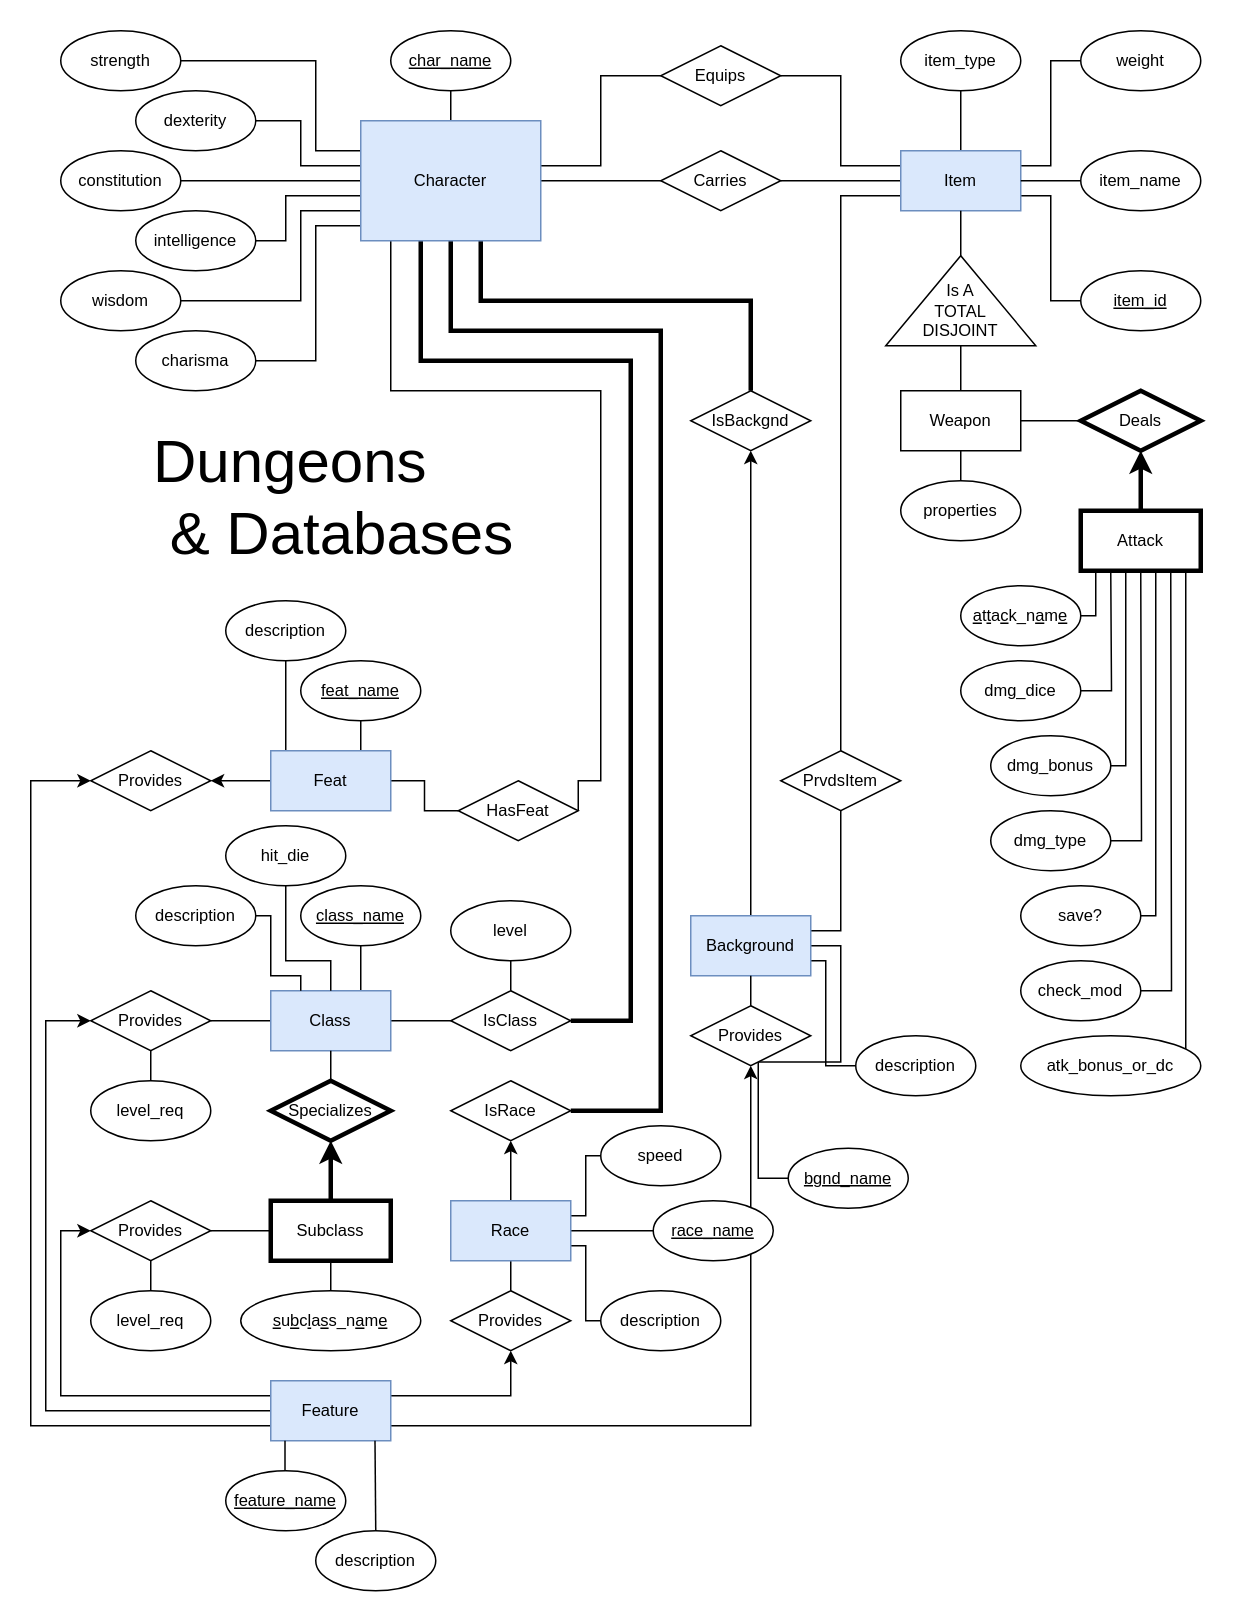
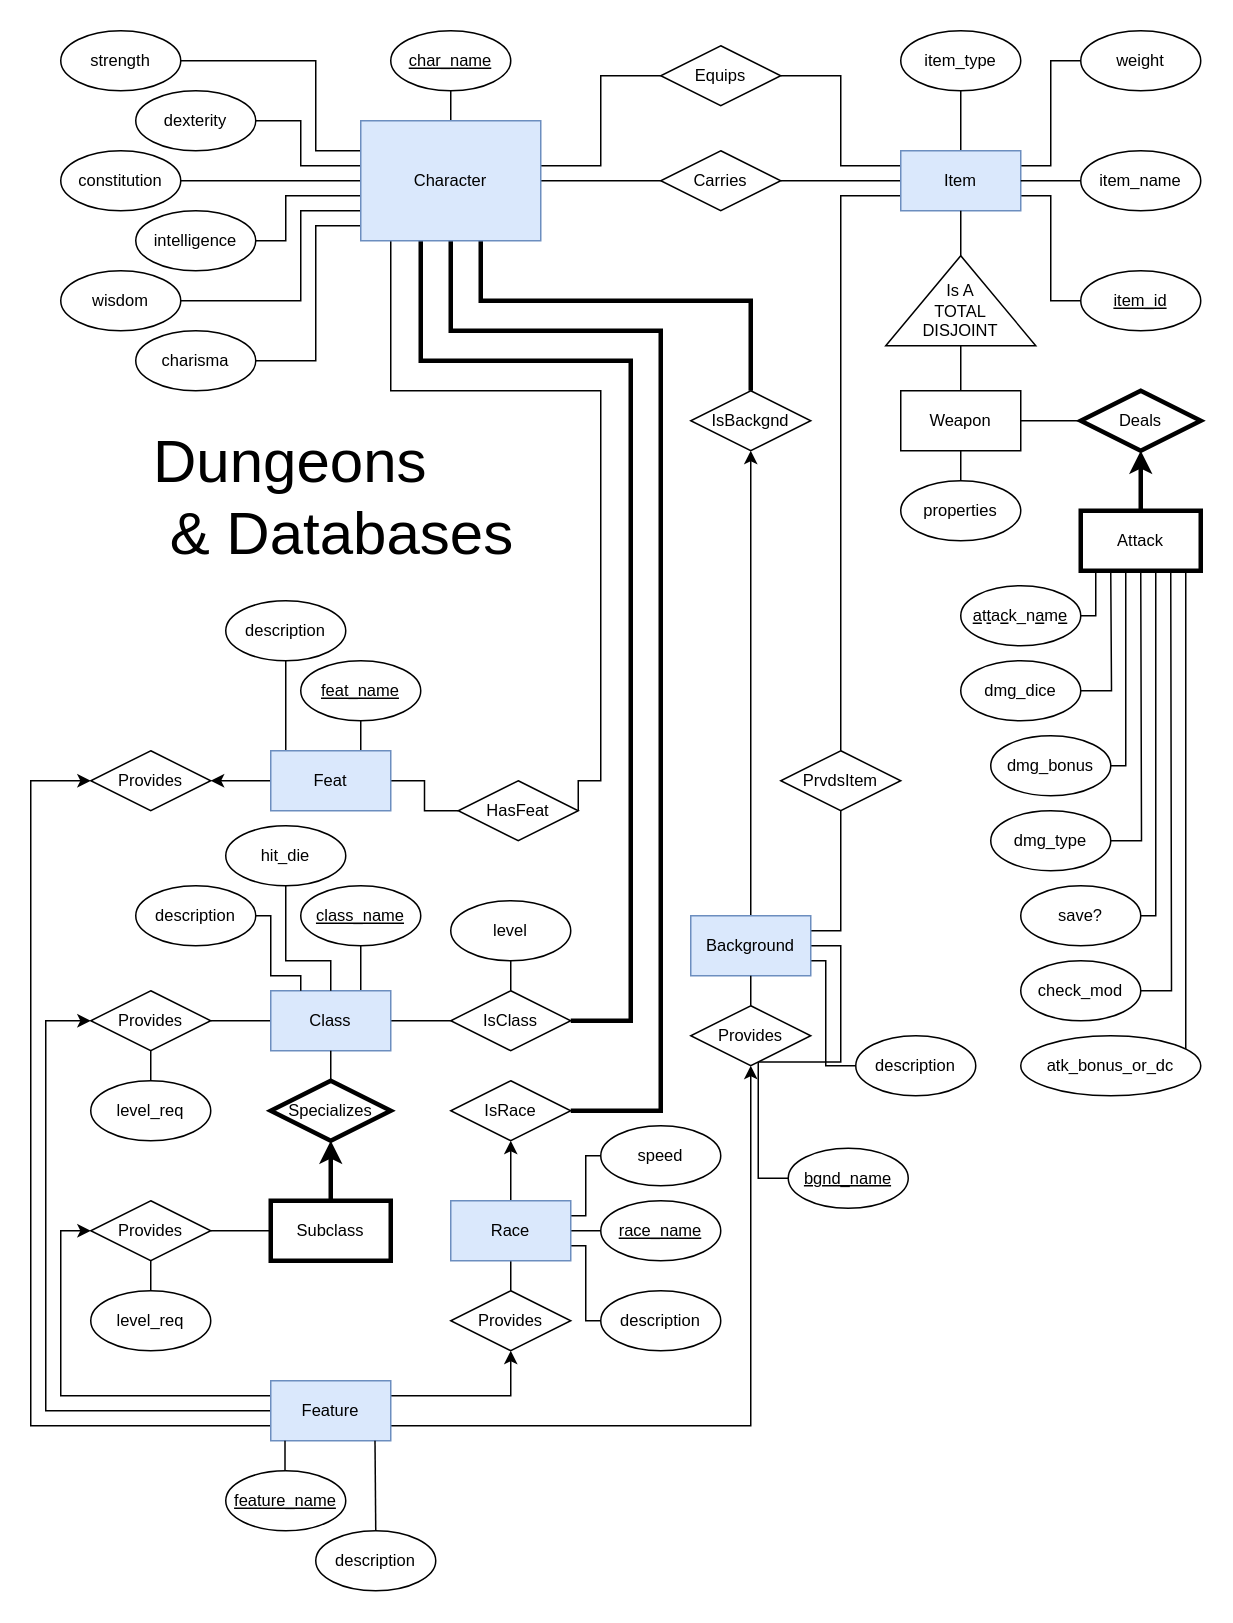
(713, 1231) -> (661, 1231)
(331, 1276) -> none
(331, 1321) -> none
